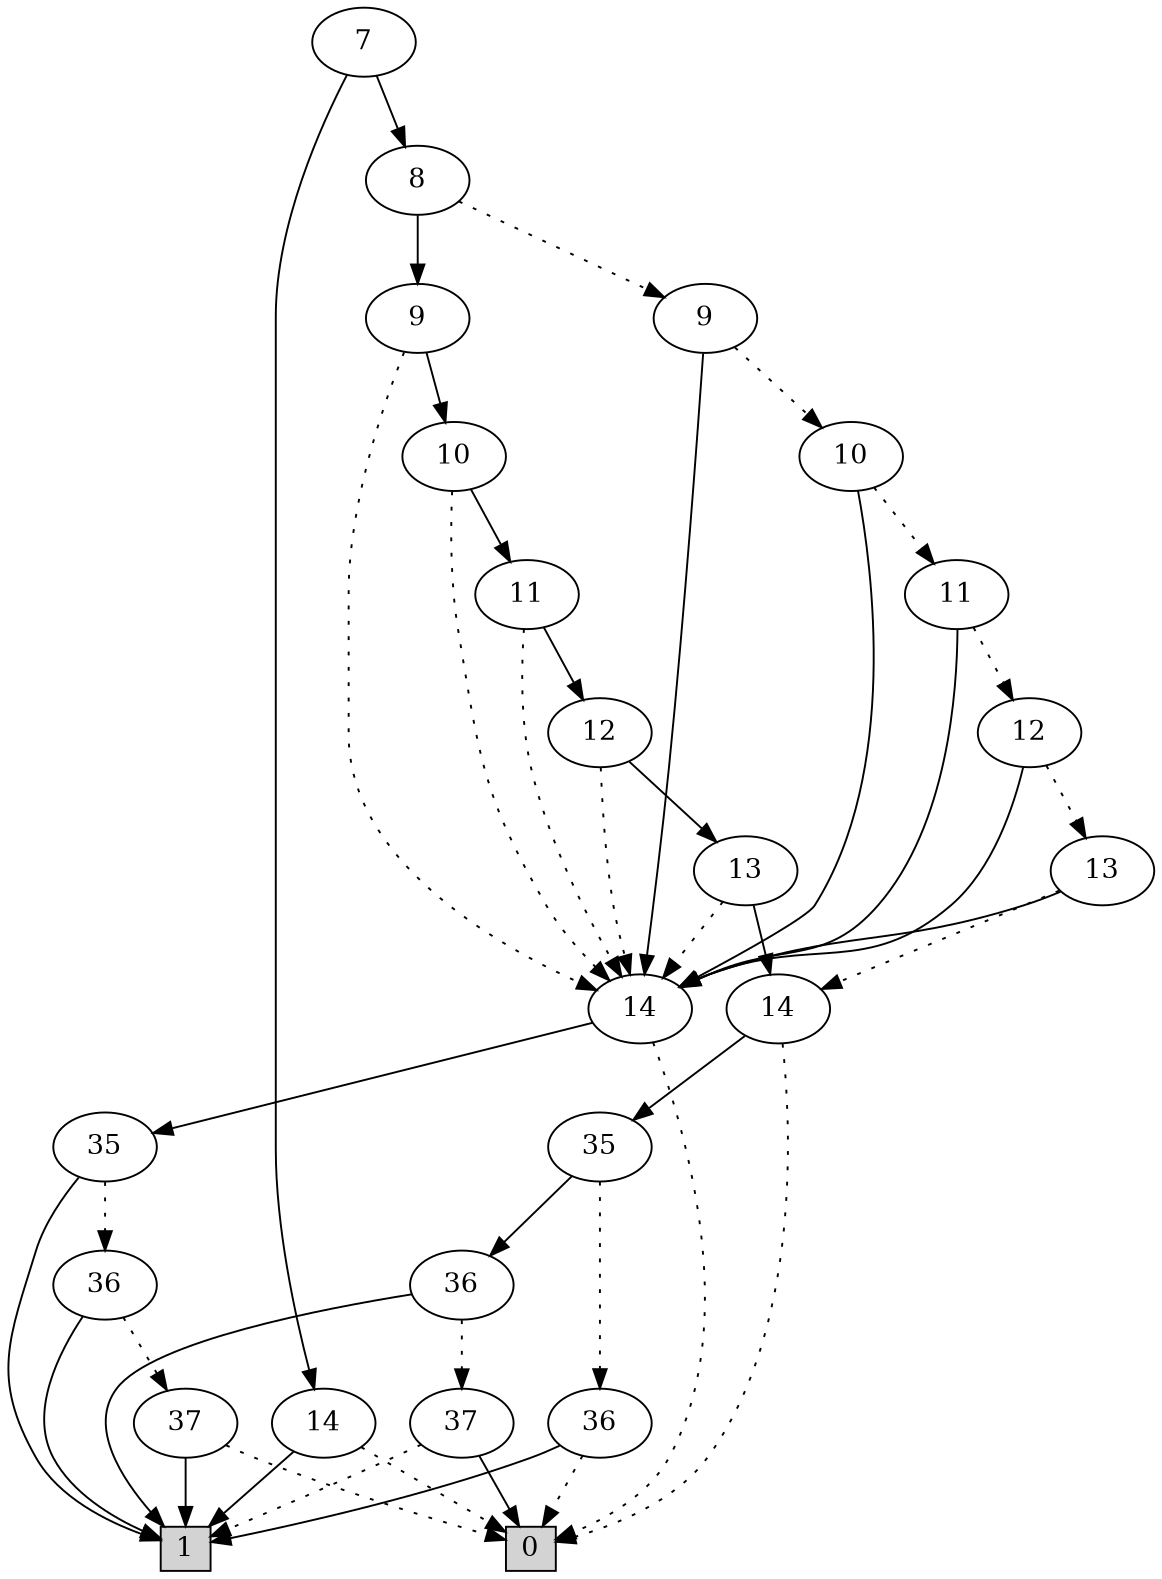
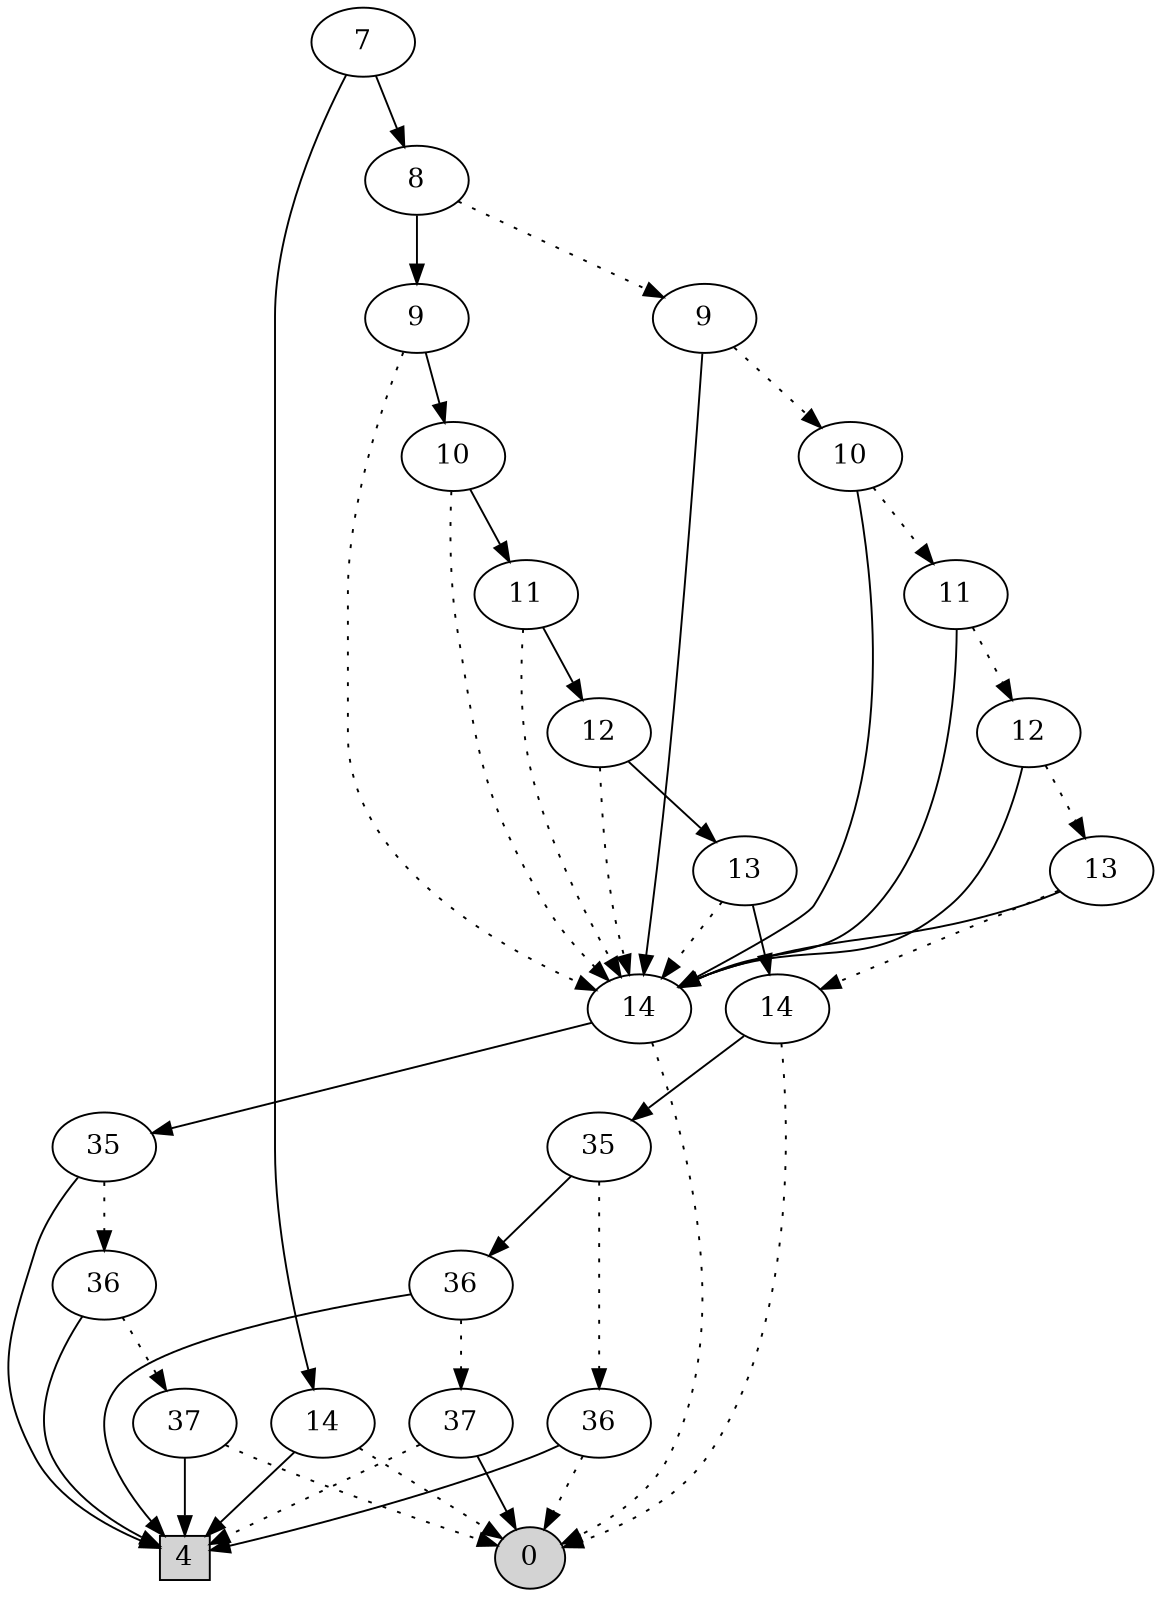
(186, 1549) -> (185, 1558)
(531, 1549) -> (530, 1558)
